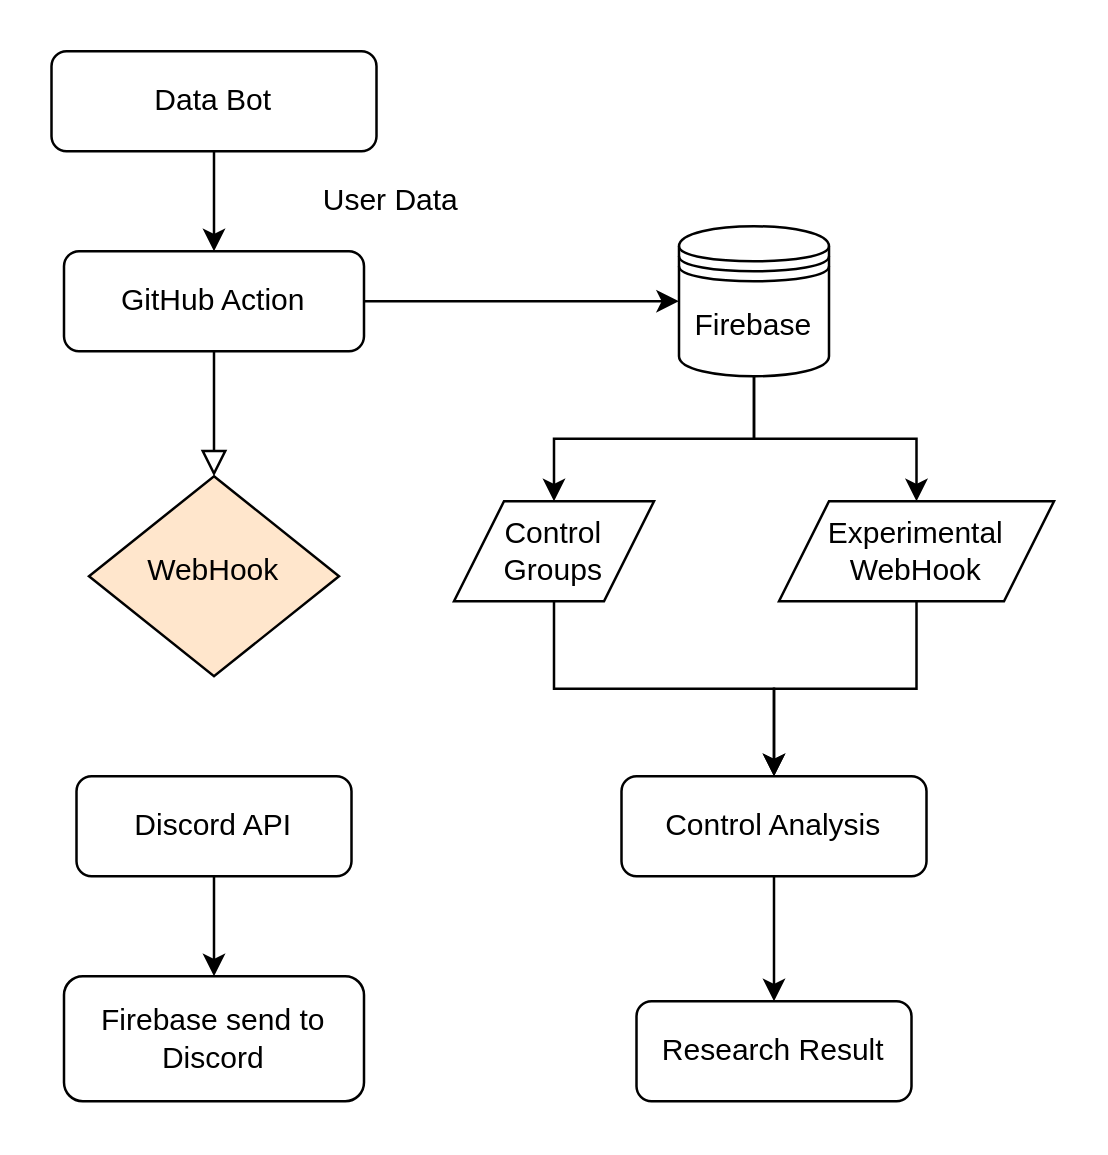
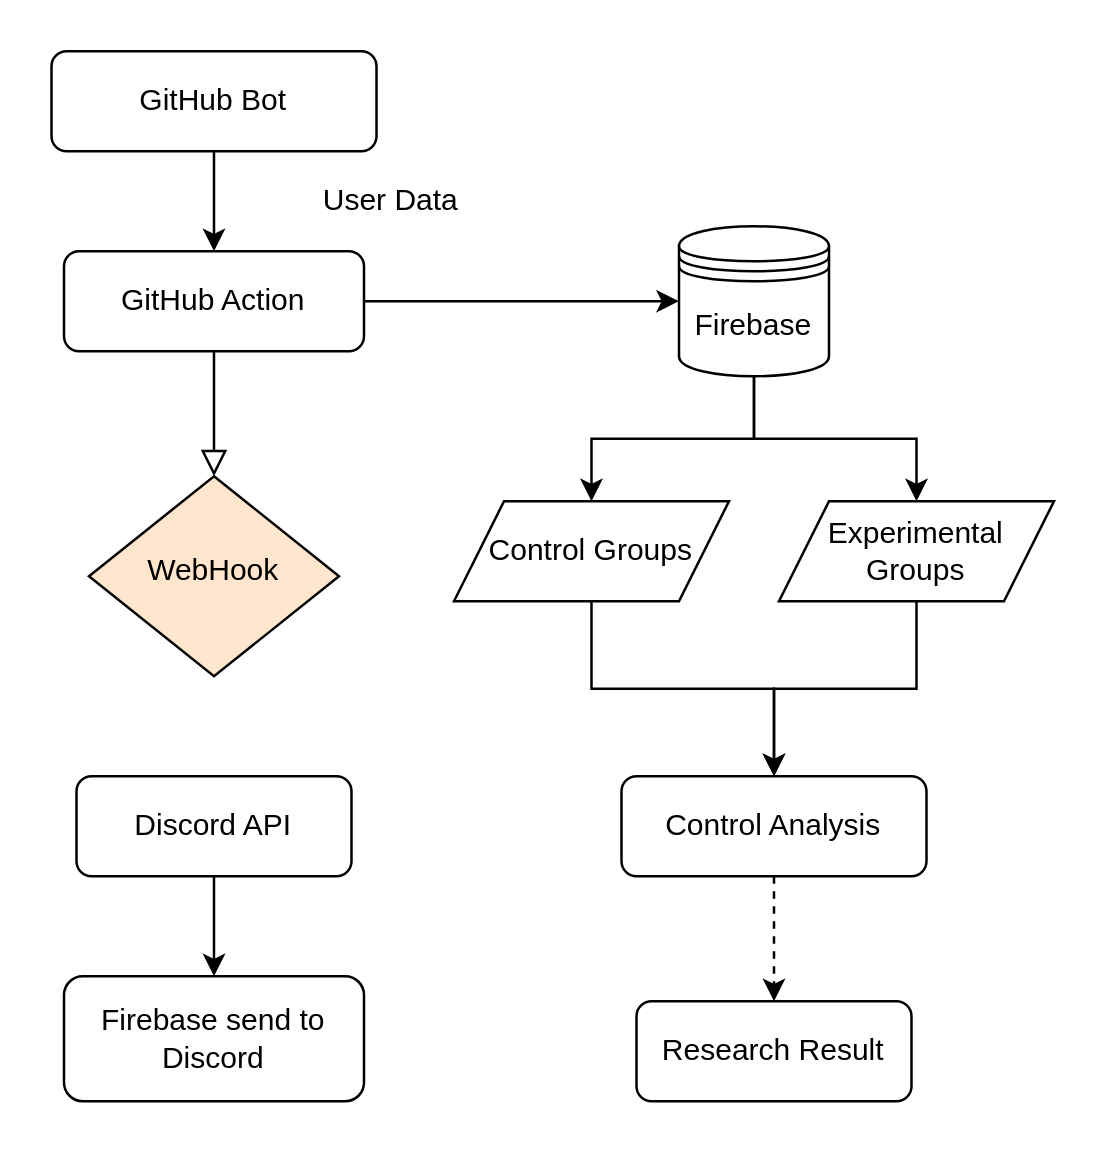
(214, 101) -> (214, 101)
(554, 551) -> (591, 551)
(916, 551) -> (916, 551)
(774, 932) -> (774, 932)
